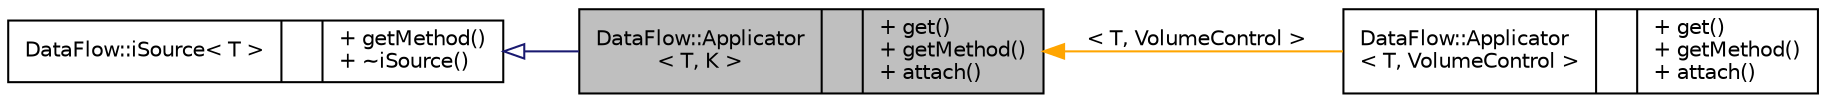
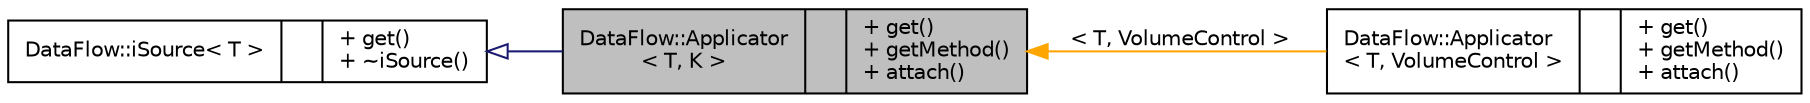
(413, 39) -> (375, 39)
